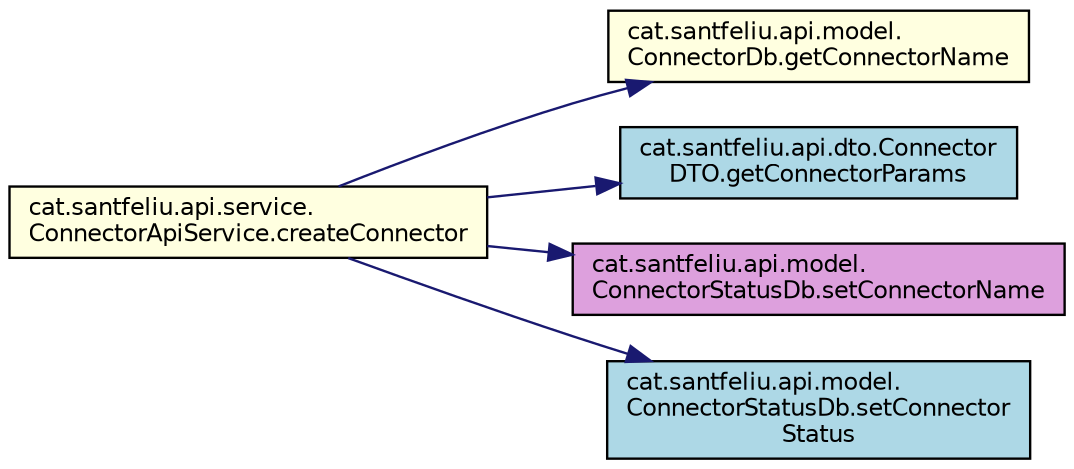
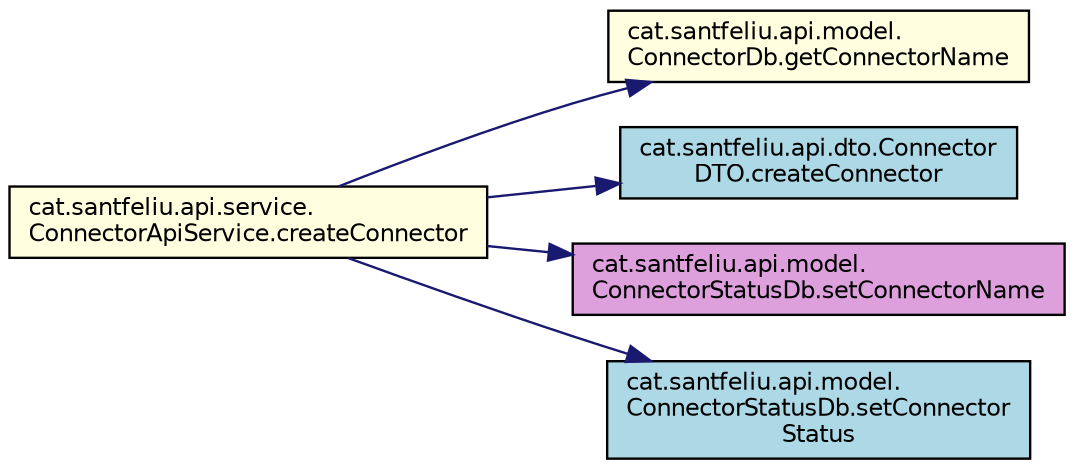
(819, 163) -> (819, 163)
